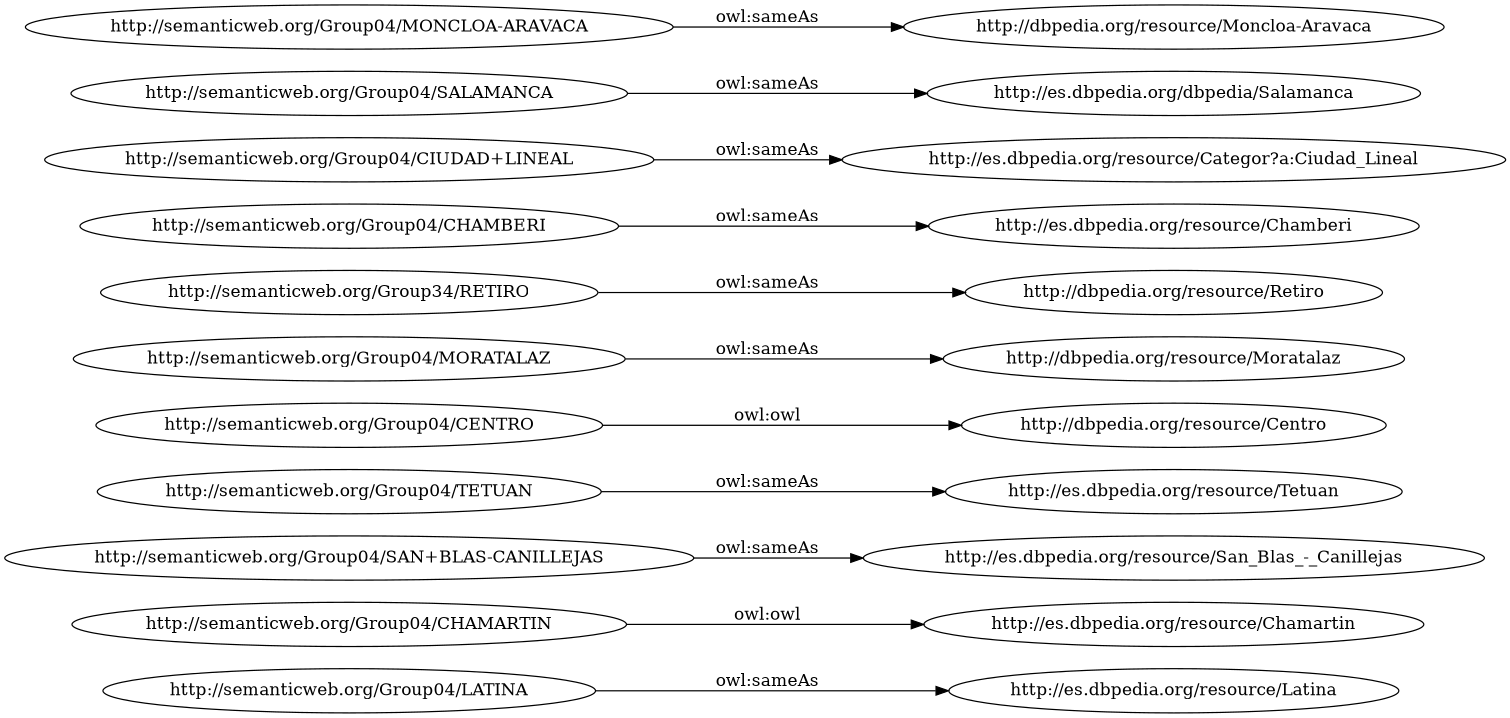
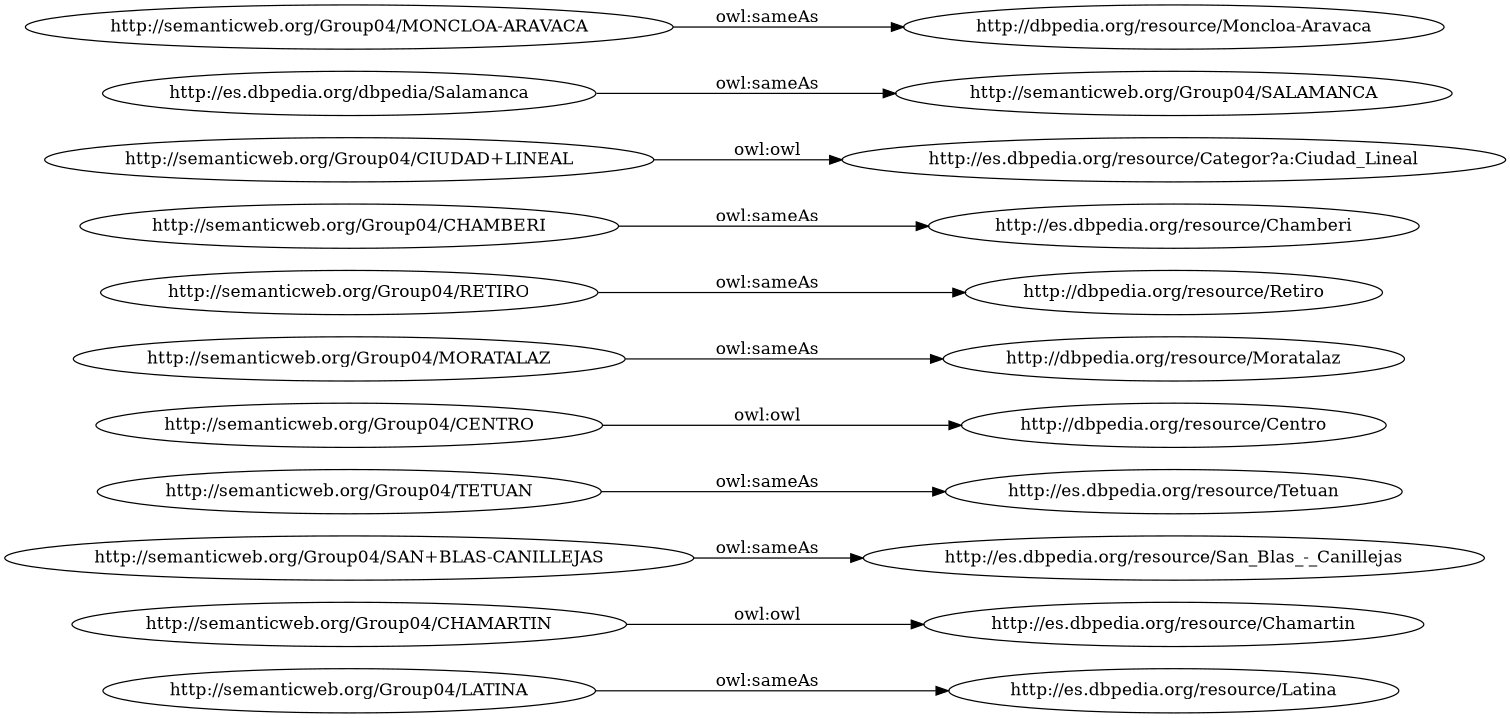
(771, 93) -> (740, 93)
(768, 151) -> (768, 151)
(349, 293) -> (349, 293)
